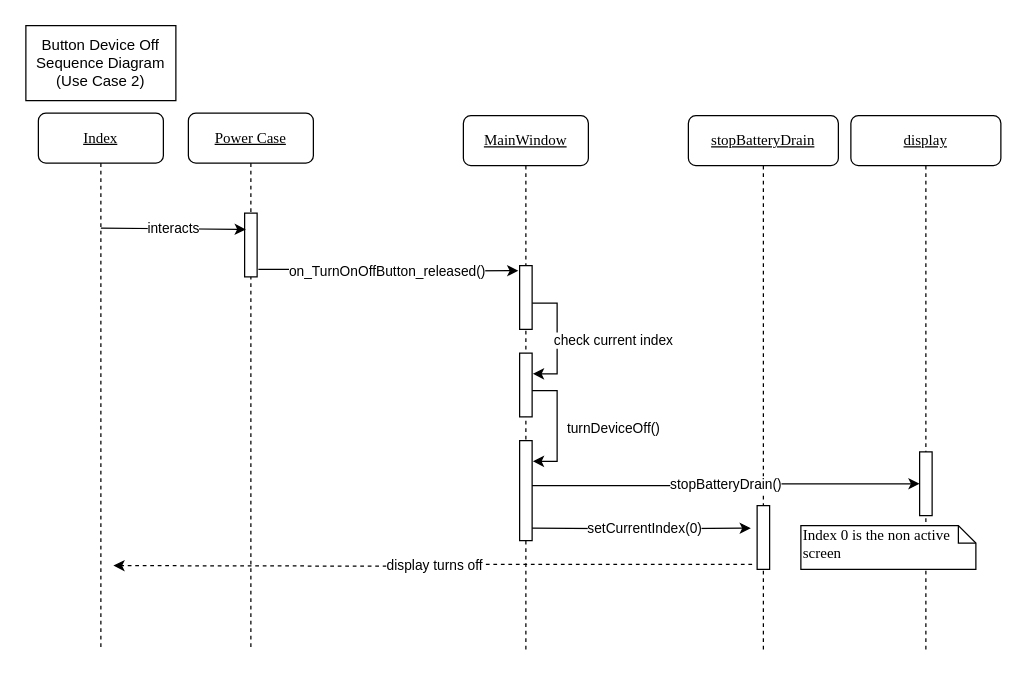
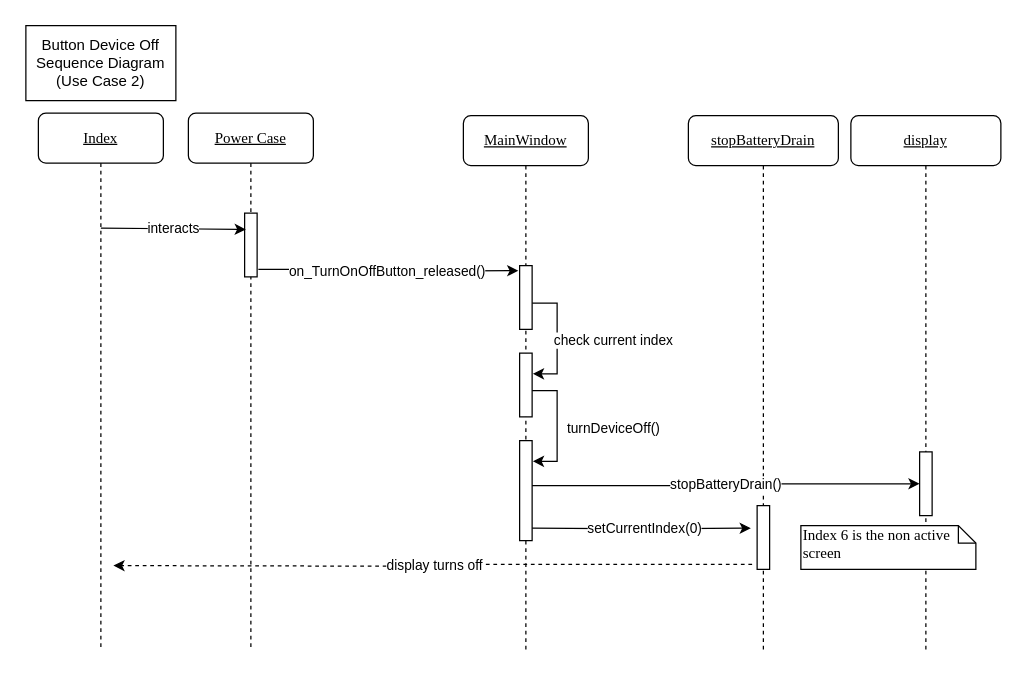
(889, 545) -> (889, 545)
